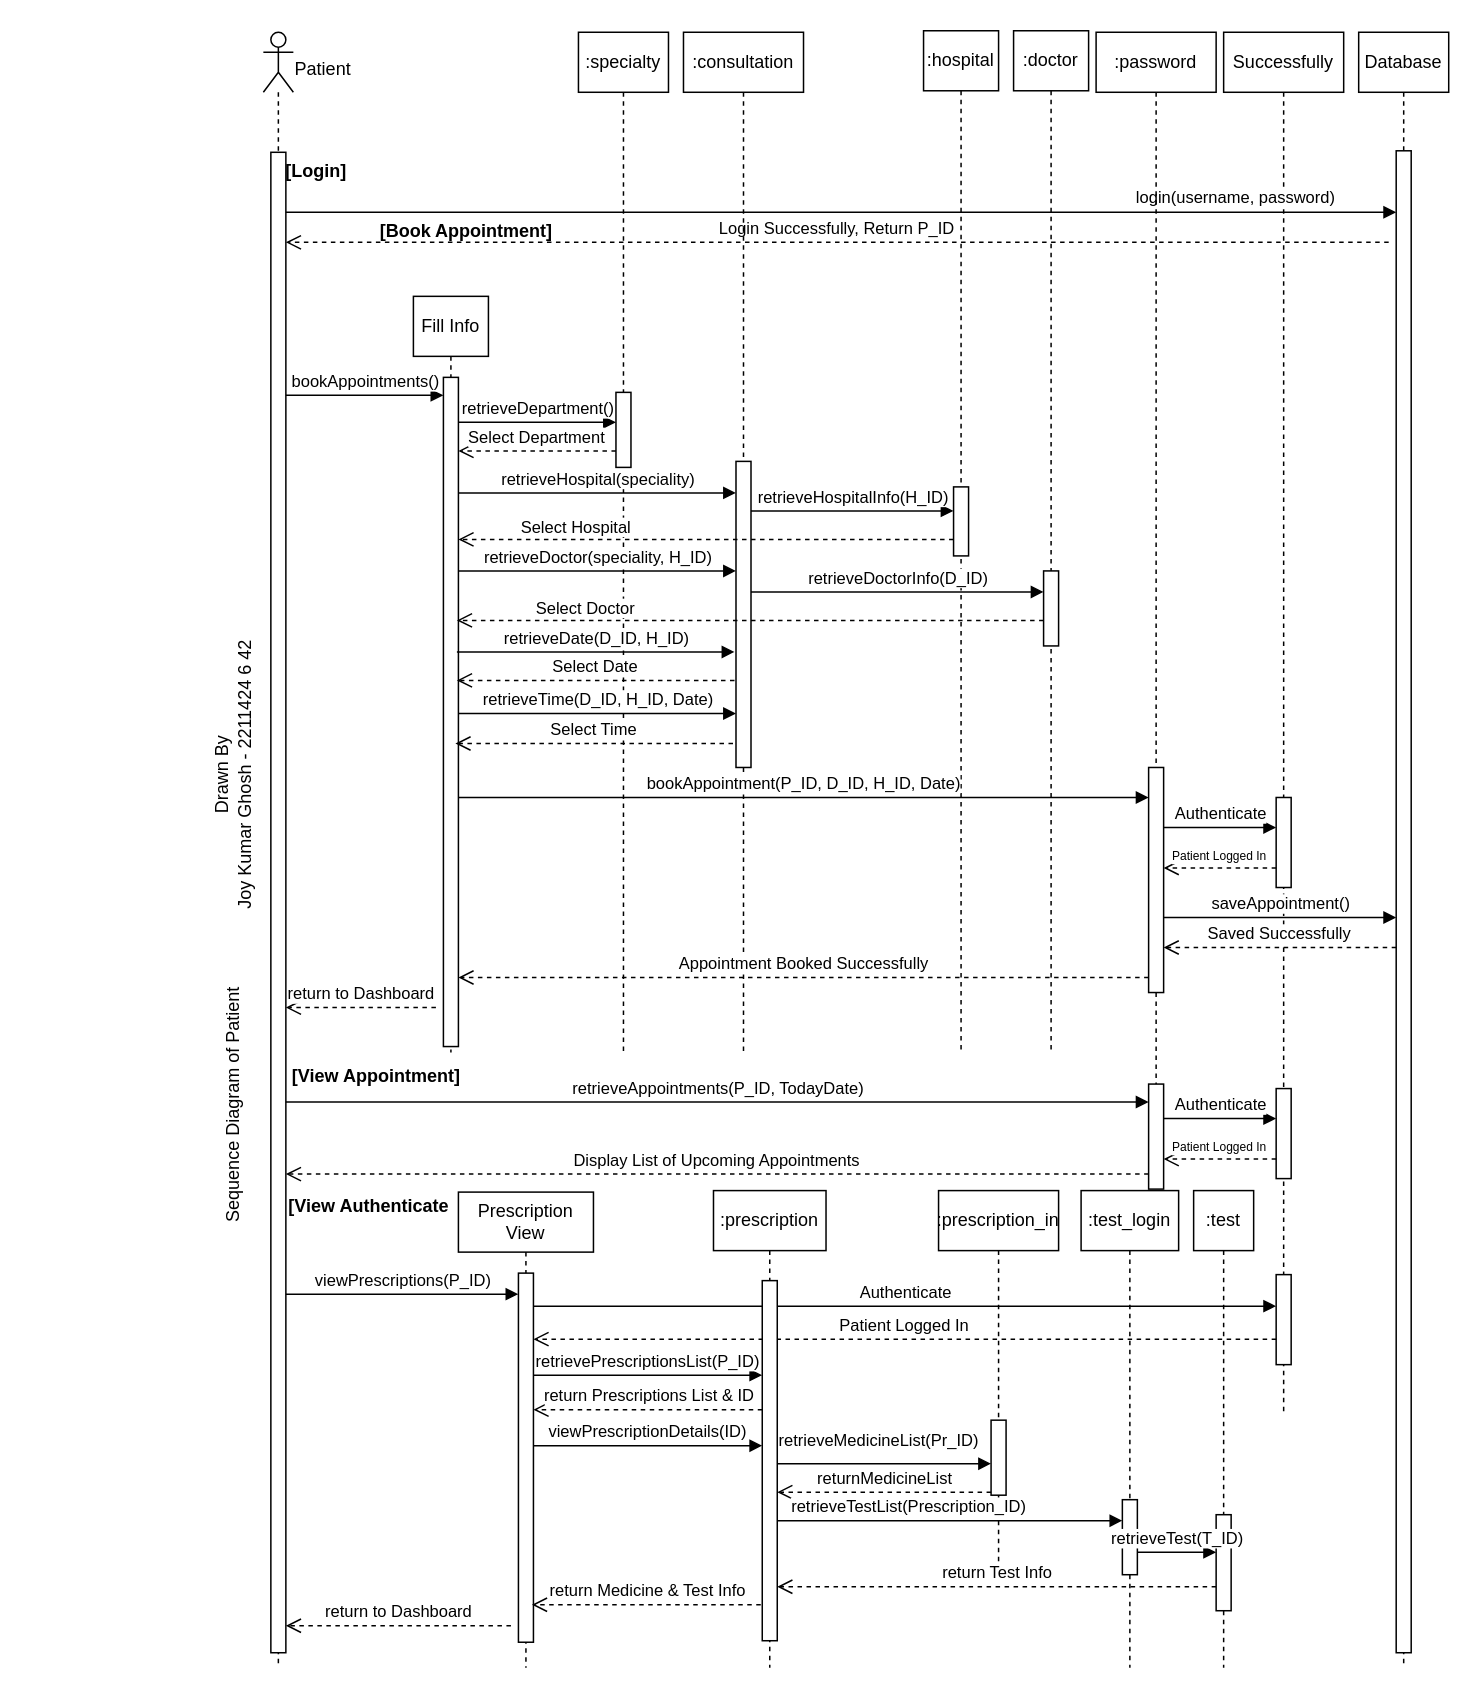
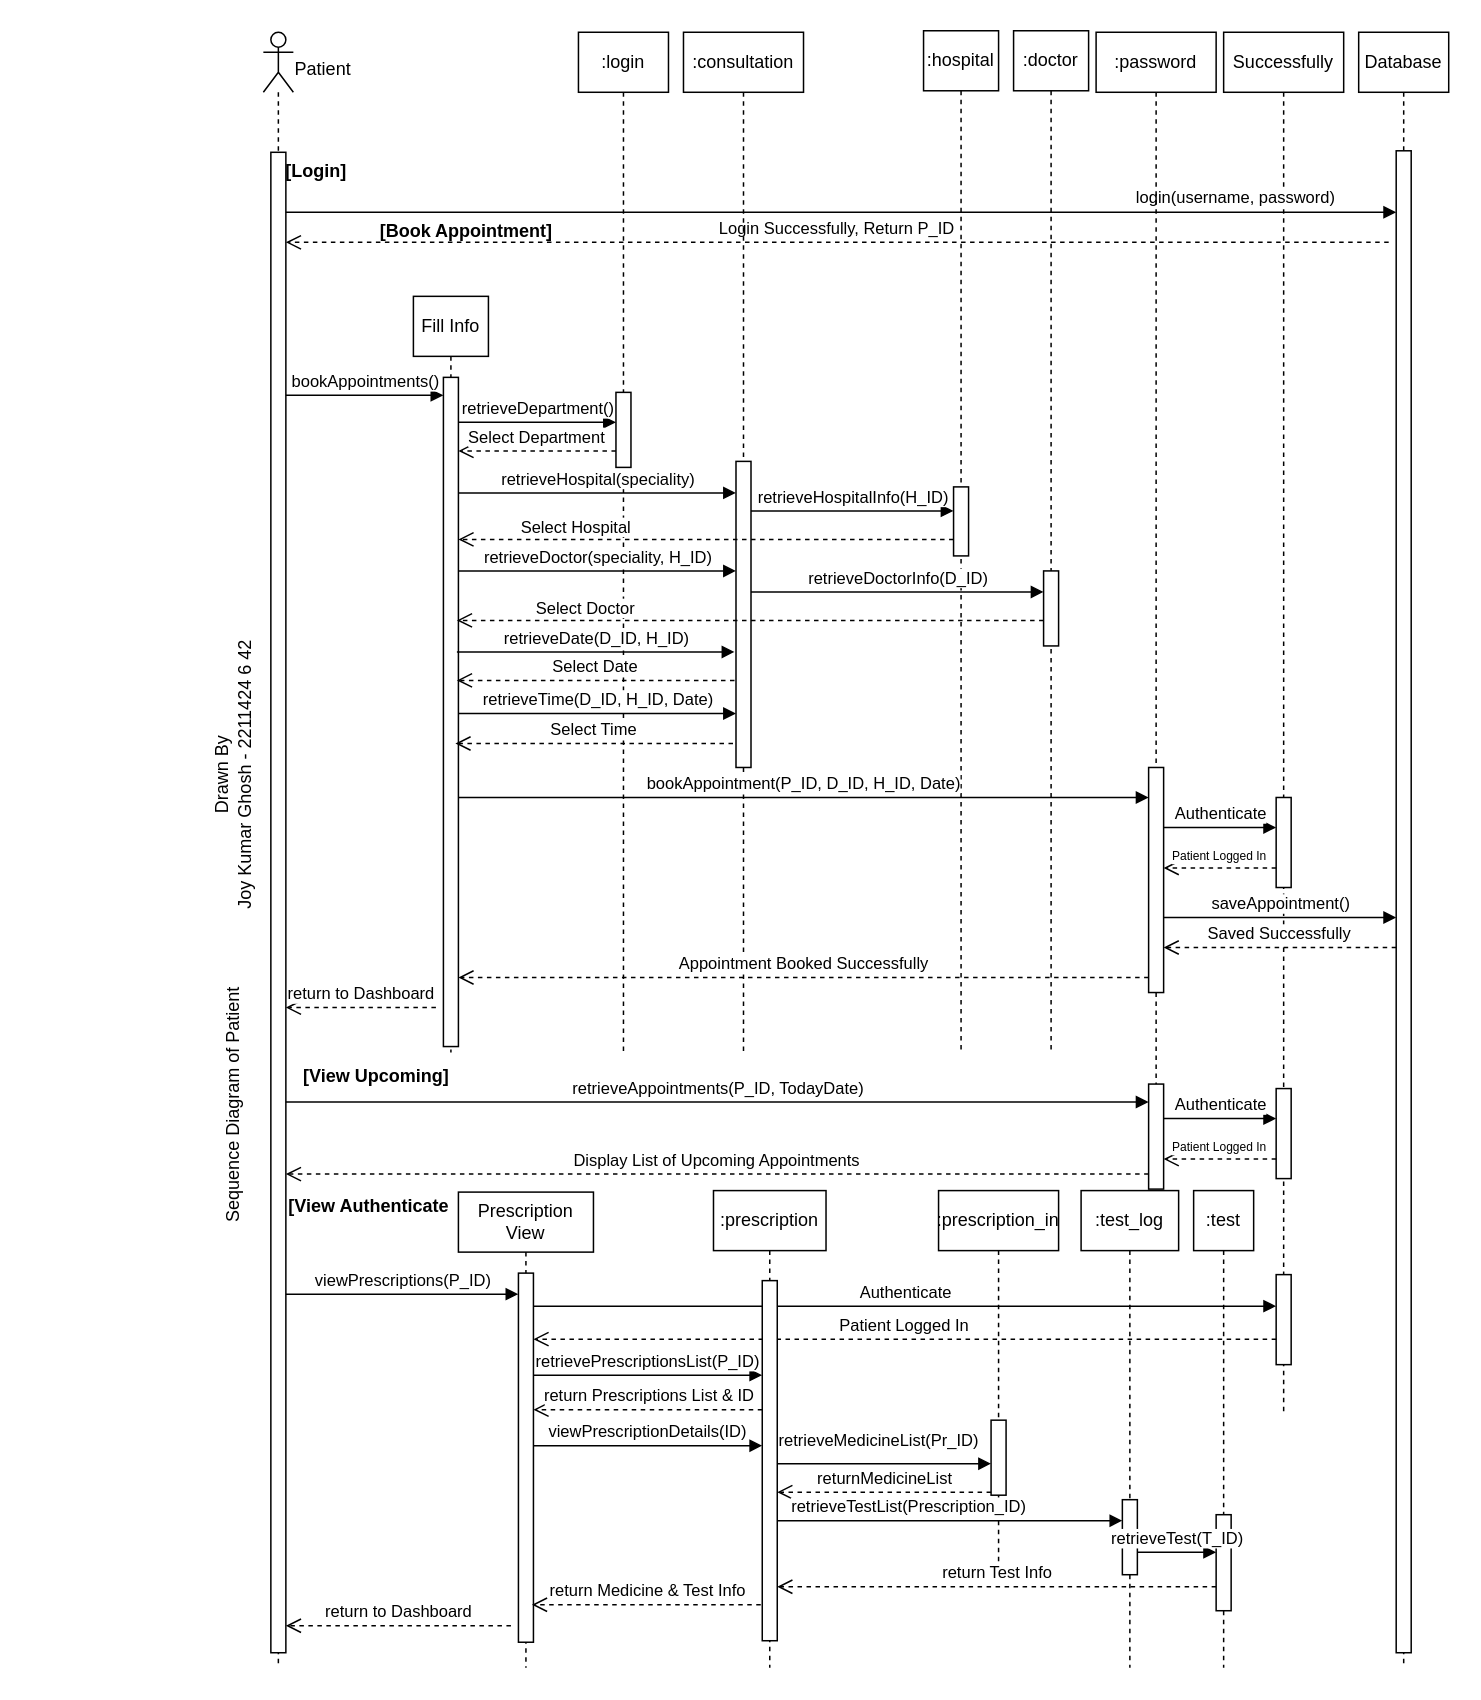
(623, 62) -> (623, 62)
(377, 1076) -> (377, 1076)
(1130, 1220) -> (1130, 1220)
